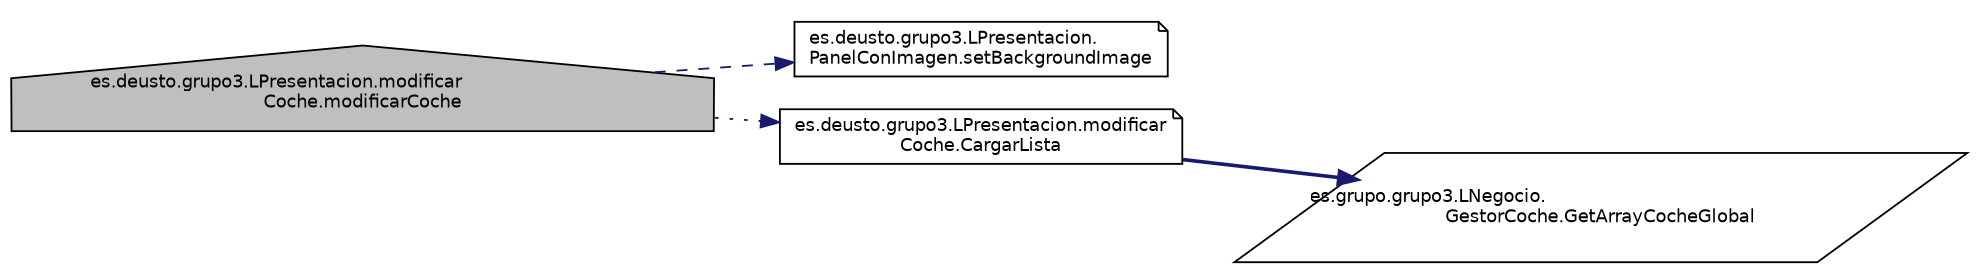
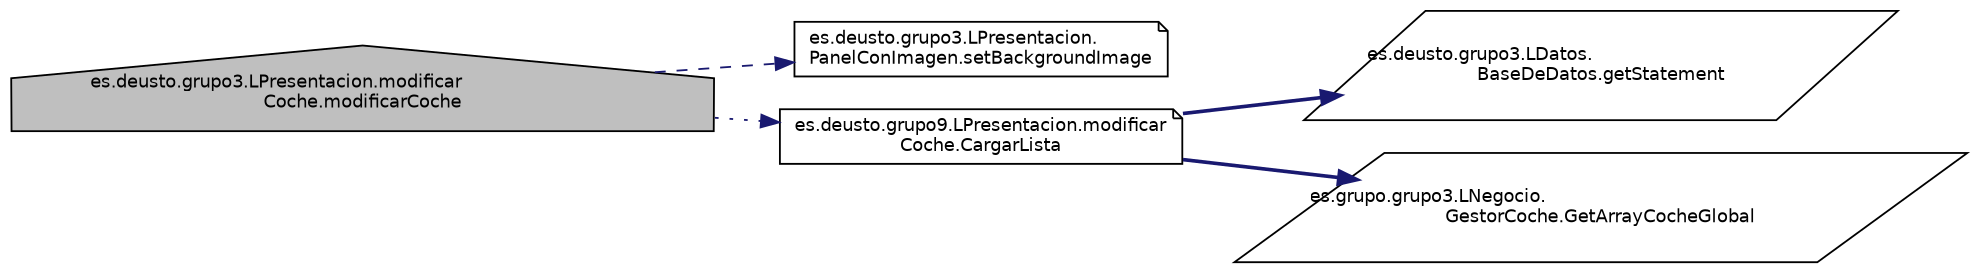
none -> (1601, 66)
(981, 137) -> (981, 137)
